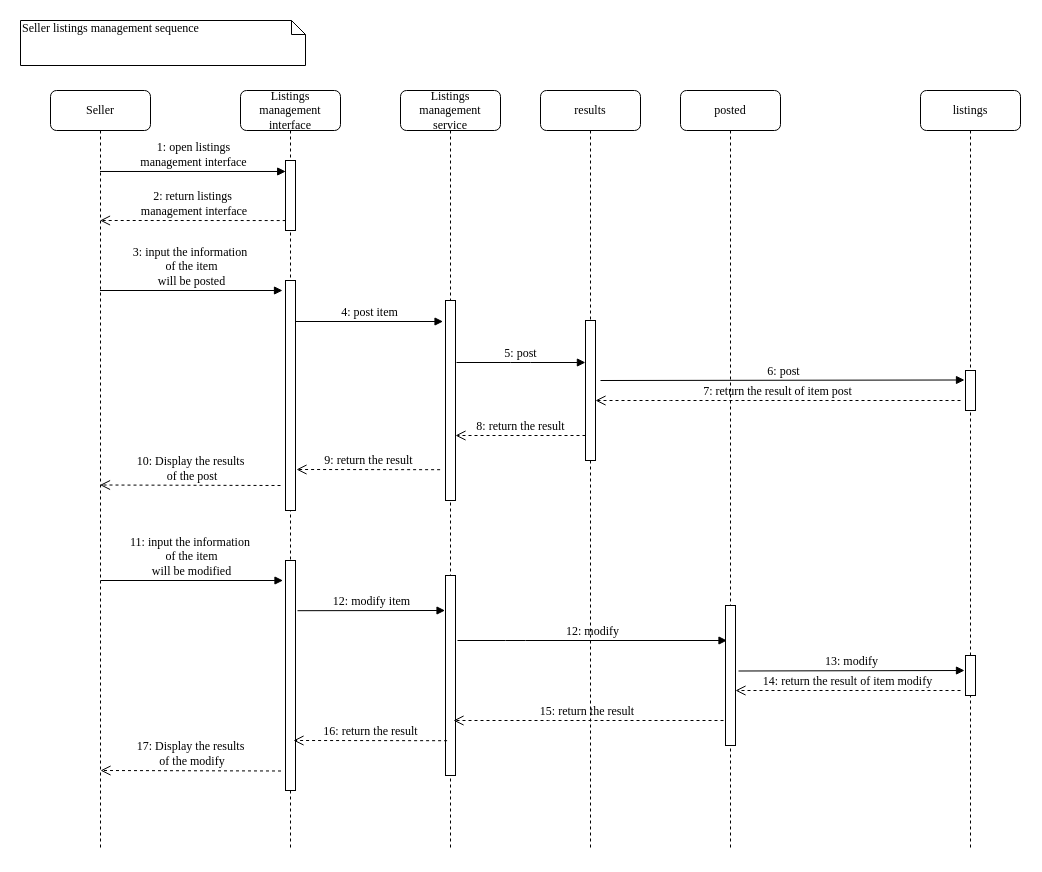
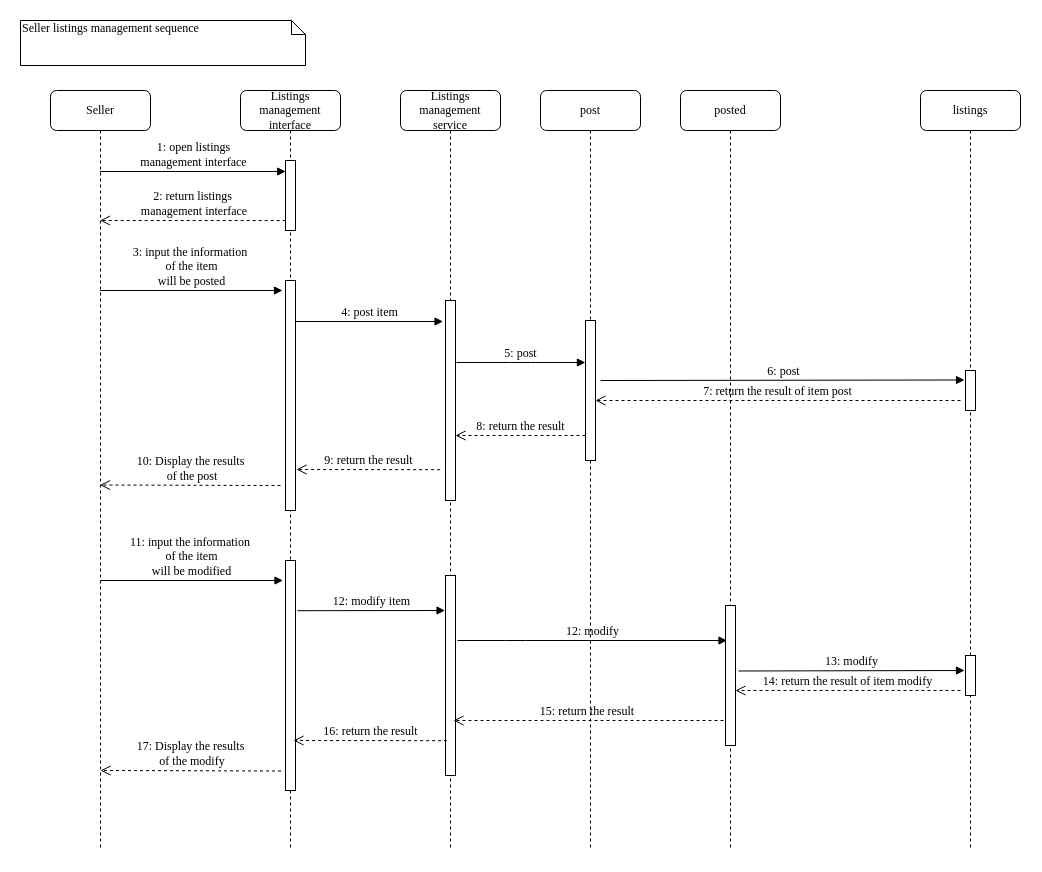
(591, 111) -> (591, 111)
